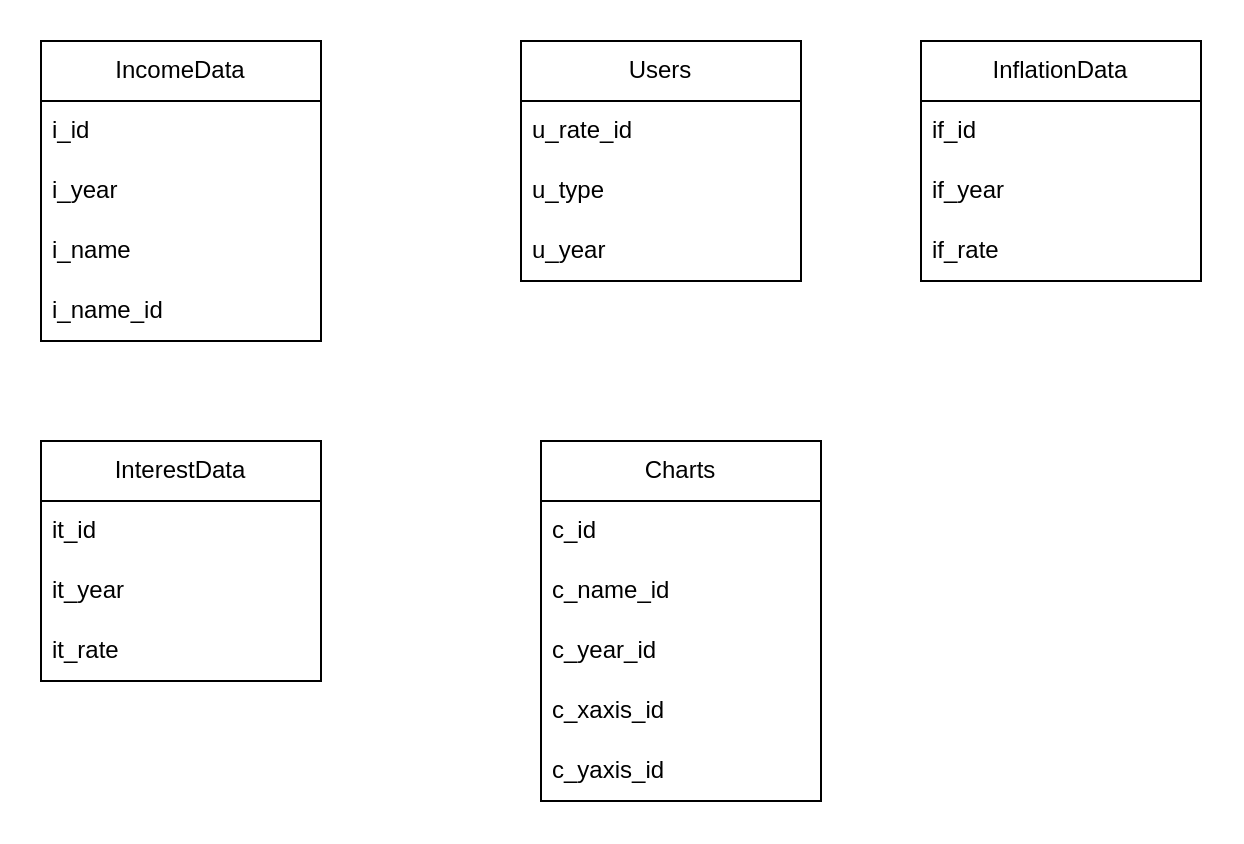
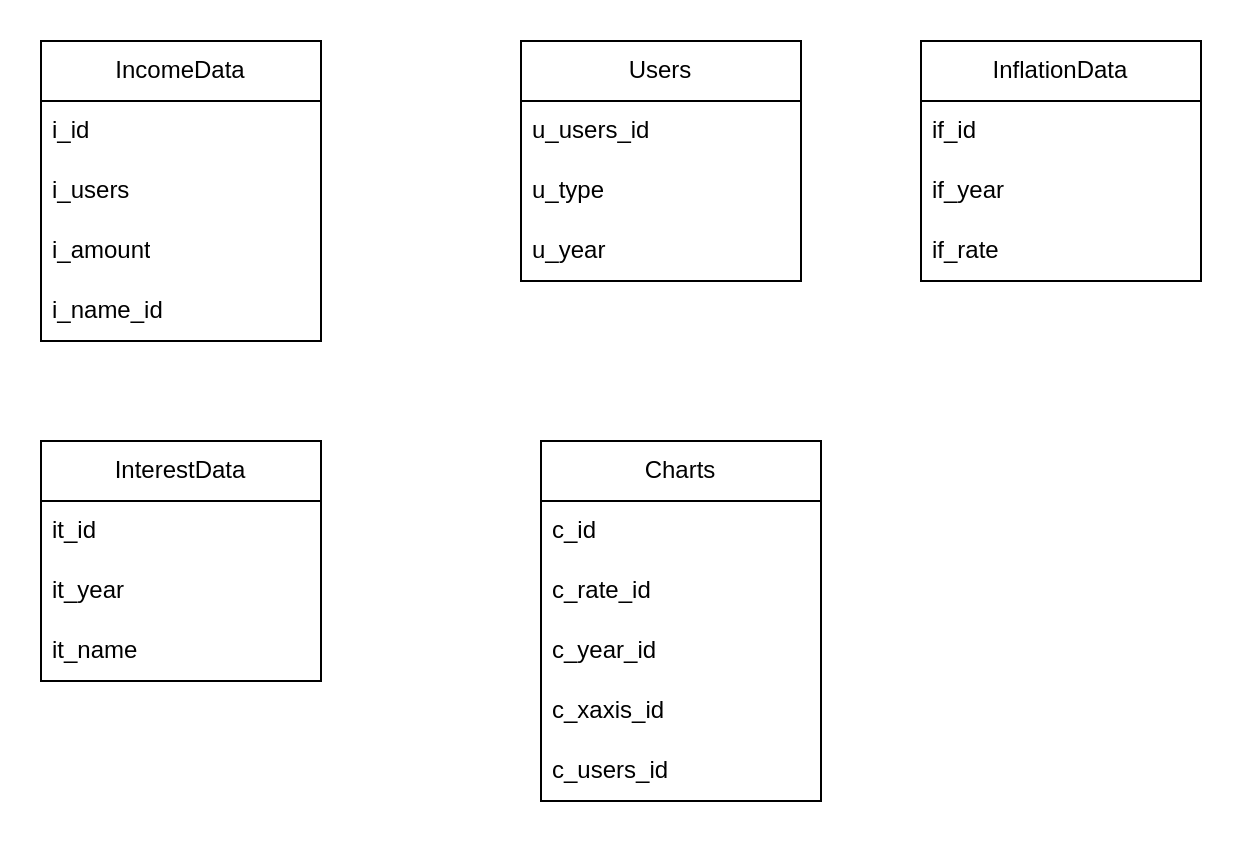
(590, 131) -> (597, 131)
(90, 191) -> (97, 191)
(90, 251) -> (104, 251)
(610, 591) -> (610, 591)
(97, 651) -> (97, 651)
(614, 771) -> (617, 771)
